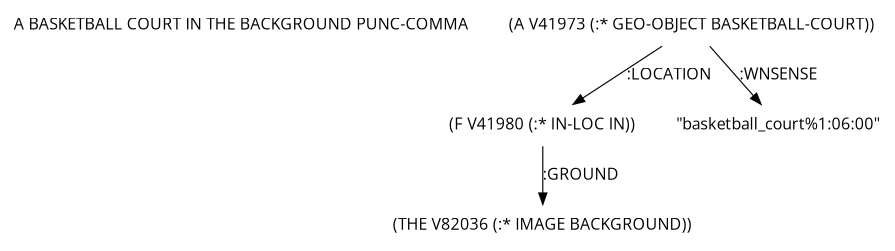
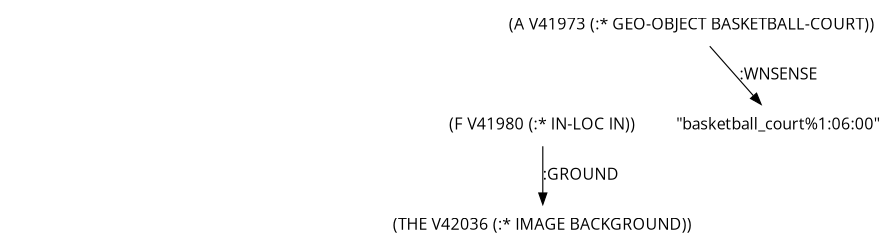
(241, 25) -> none
(622, 72) -> none
(543, 225) -> (543, 225)
